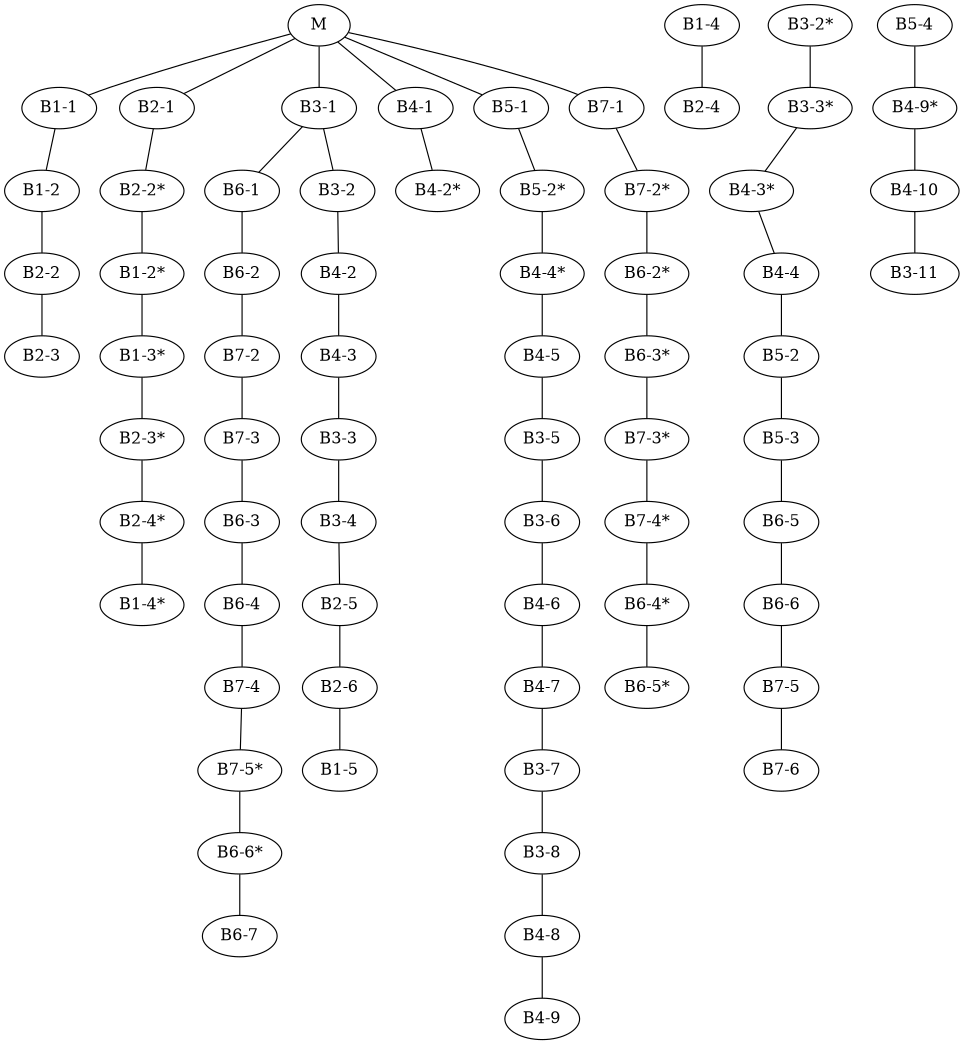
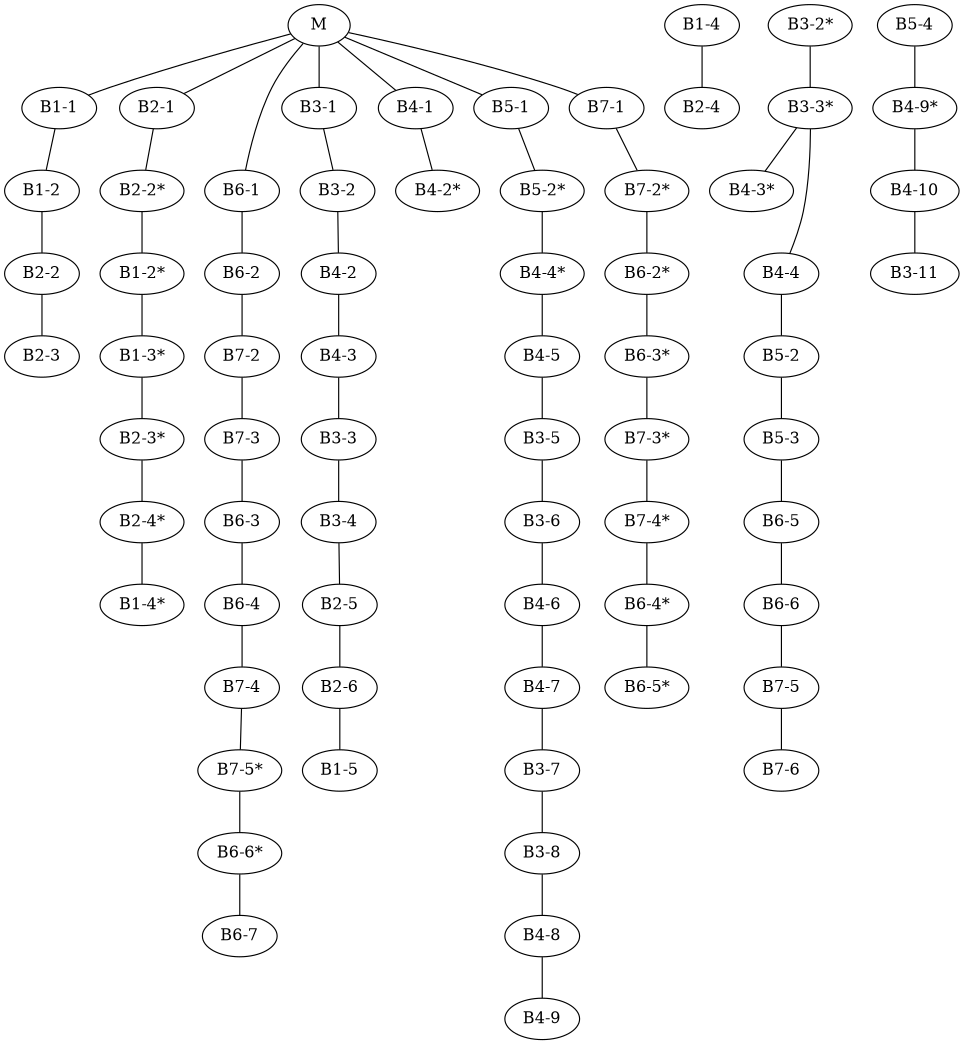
(281, 150) -> (265, 102)
(767, 232) -> (807, 192)
